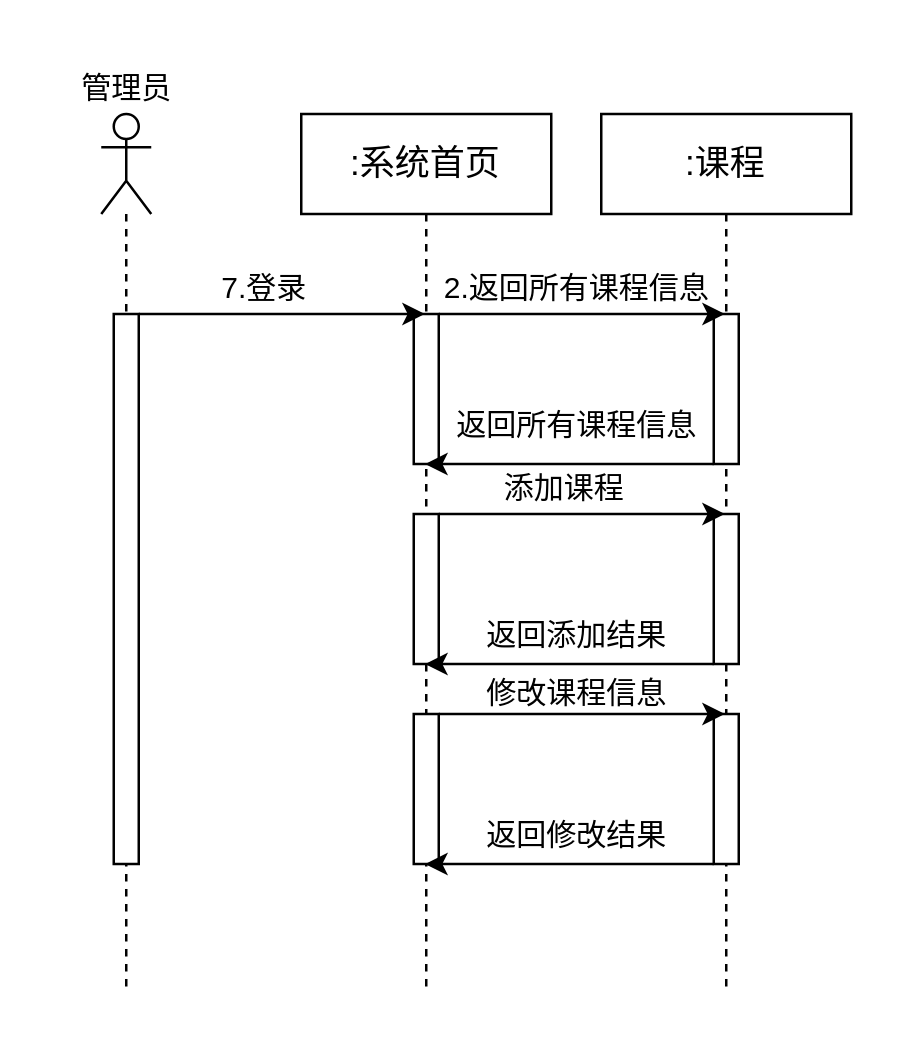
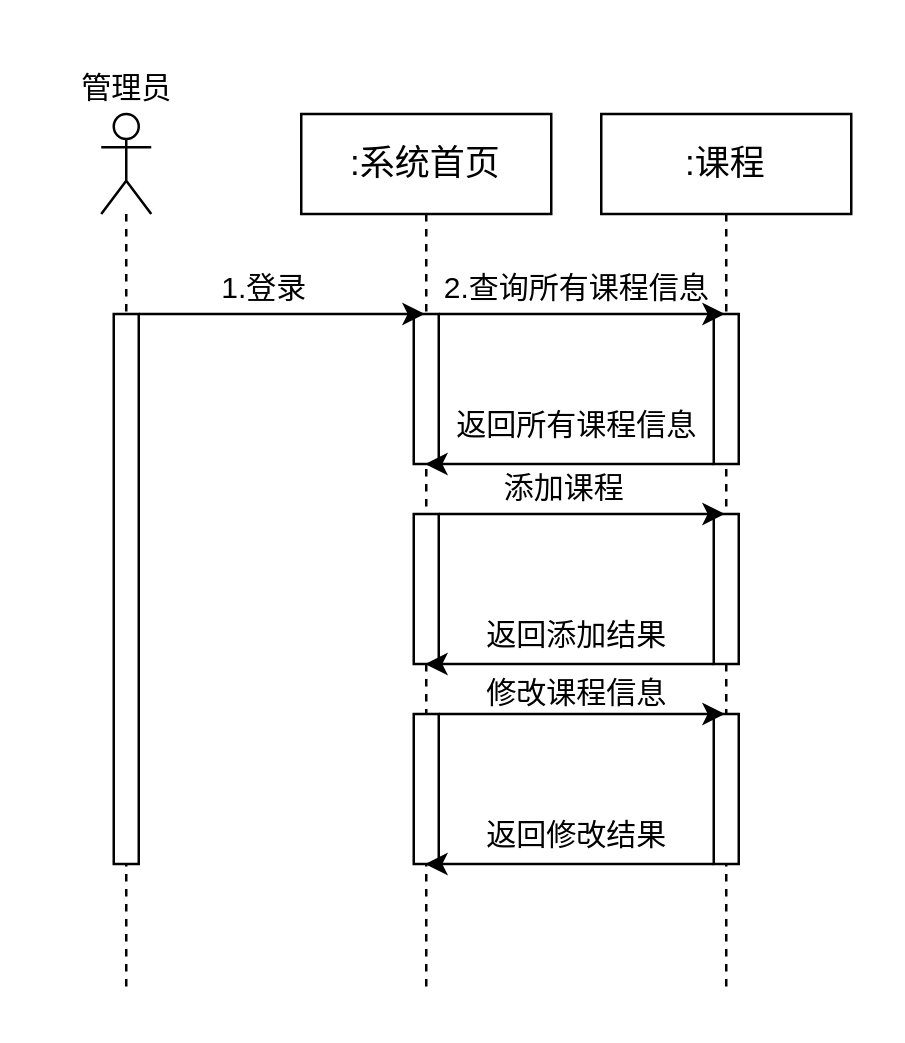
(265, 289) -> (265, 289)
(578, 289) -> (578, 289)
